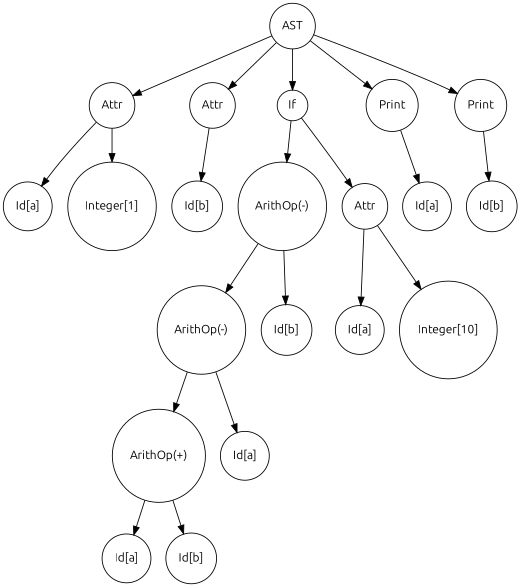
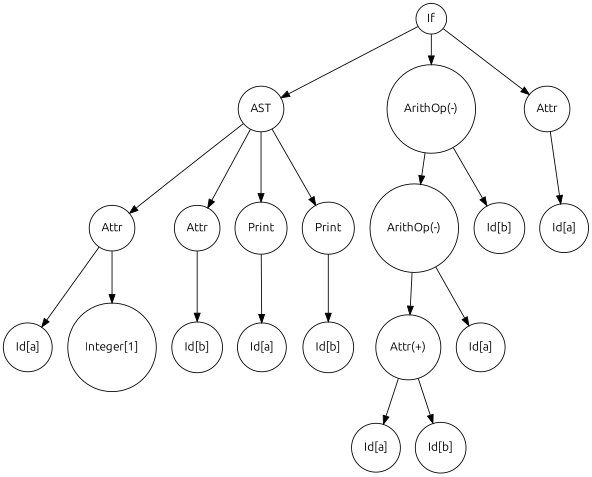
(293, 65) -> (353, 60)
(448, 330) -> none
(159, 456) -> (408, 347)
